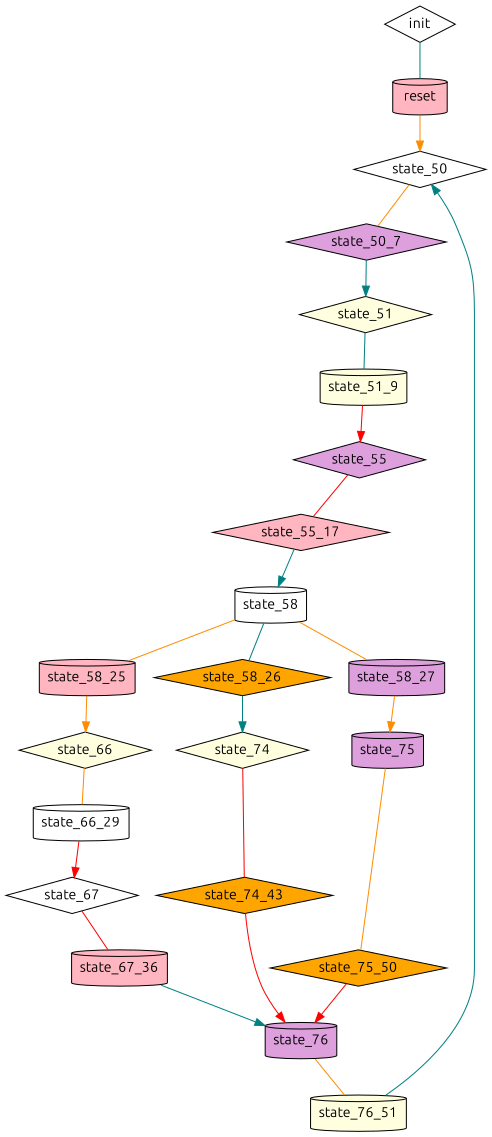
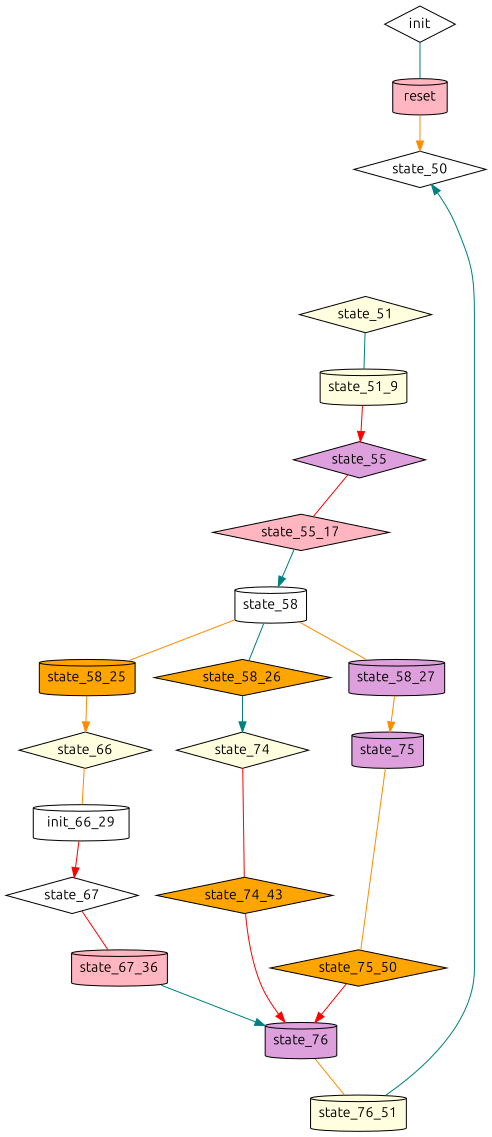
(367, 242) -> none
(87, 678) -> (87, 678)
(81, 823) -> (81, 823)
